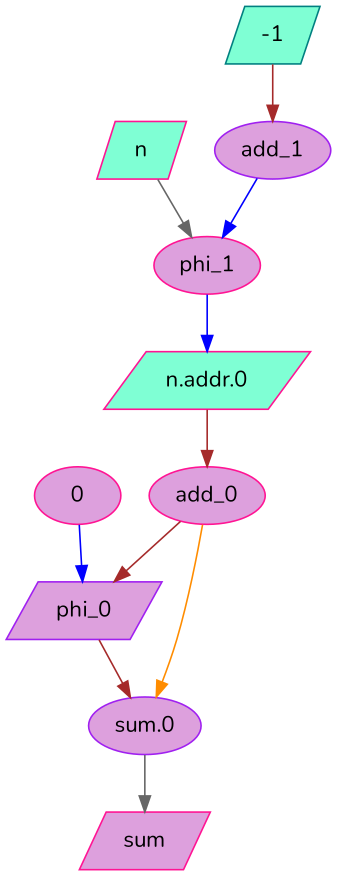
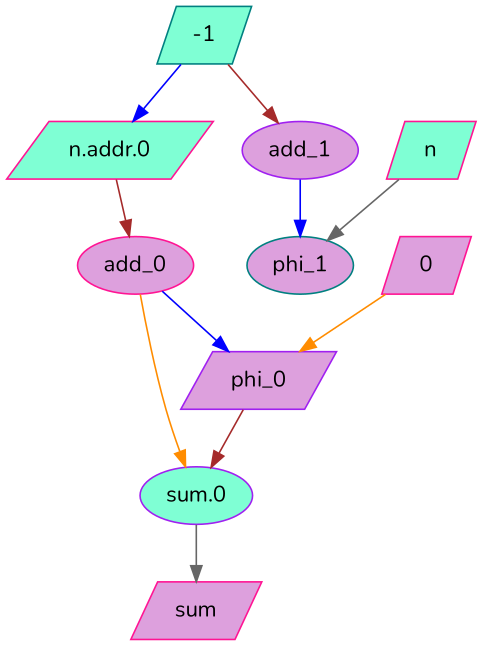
(207, 265) -> (300, 265)
(207, 315) -> (162, 87)
(78, 496) -> (427, 265)
(80, 545) -> (349, 318)
(153, 546) -> (189, 316)
(145, 726) -> (196, 496)
